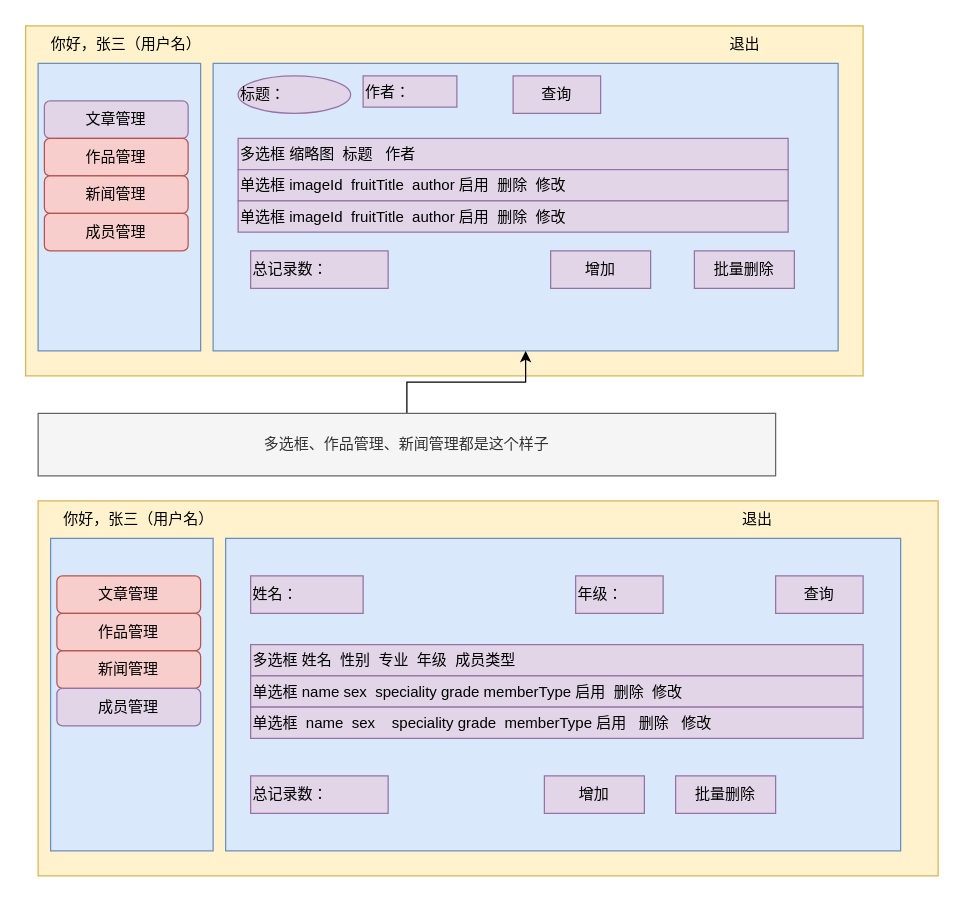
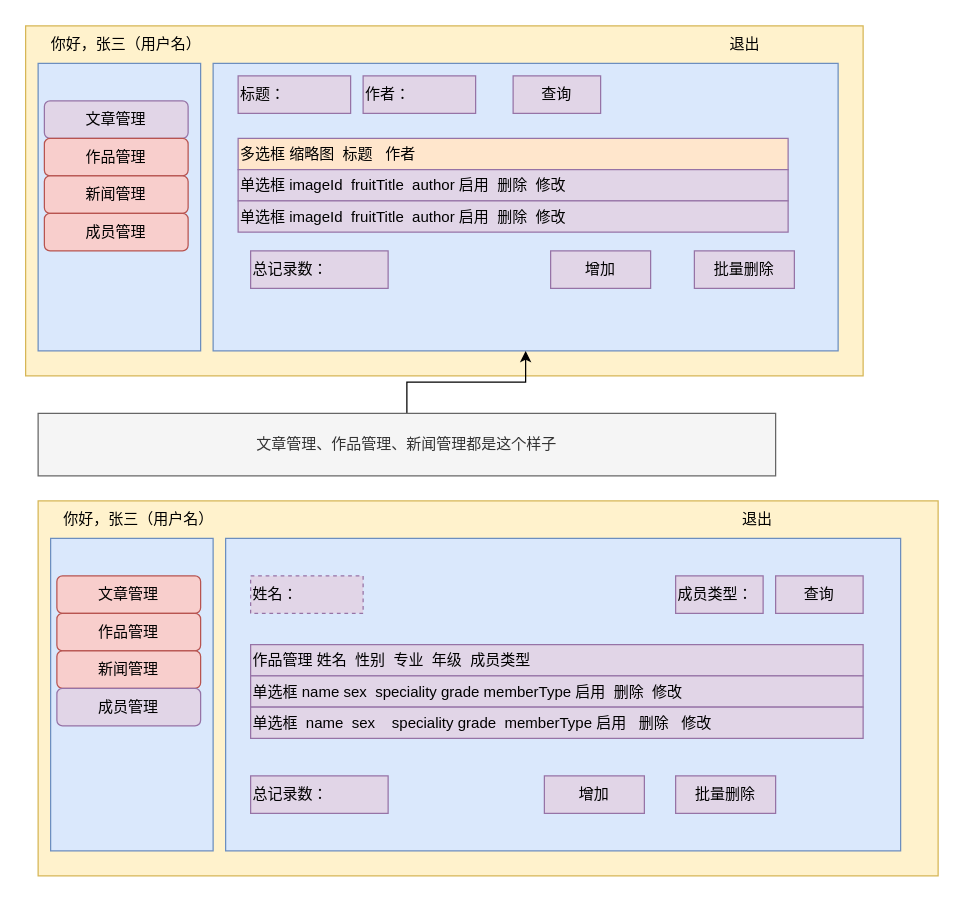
(410, 91) -> (419, 94)
(294, 94) -> (294, 94)
(513, 154) -> (513, 154)
(407, 444) -> (407, 444)
(307, 594) -> (307, 594)
(619, 594) -> none
none -> (719, 594)
(386, 661) -> (393, 661)
